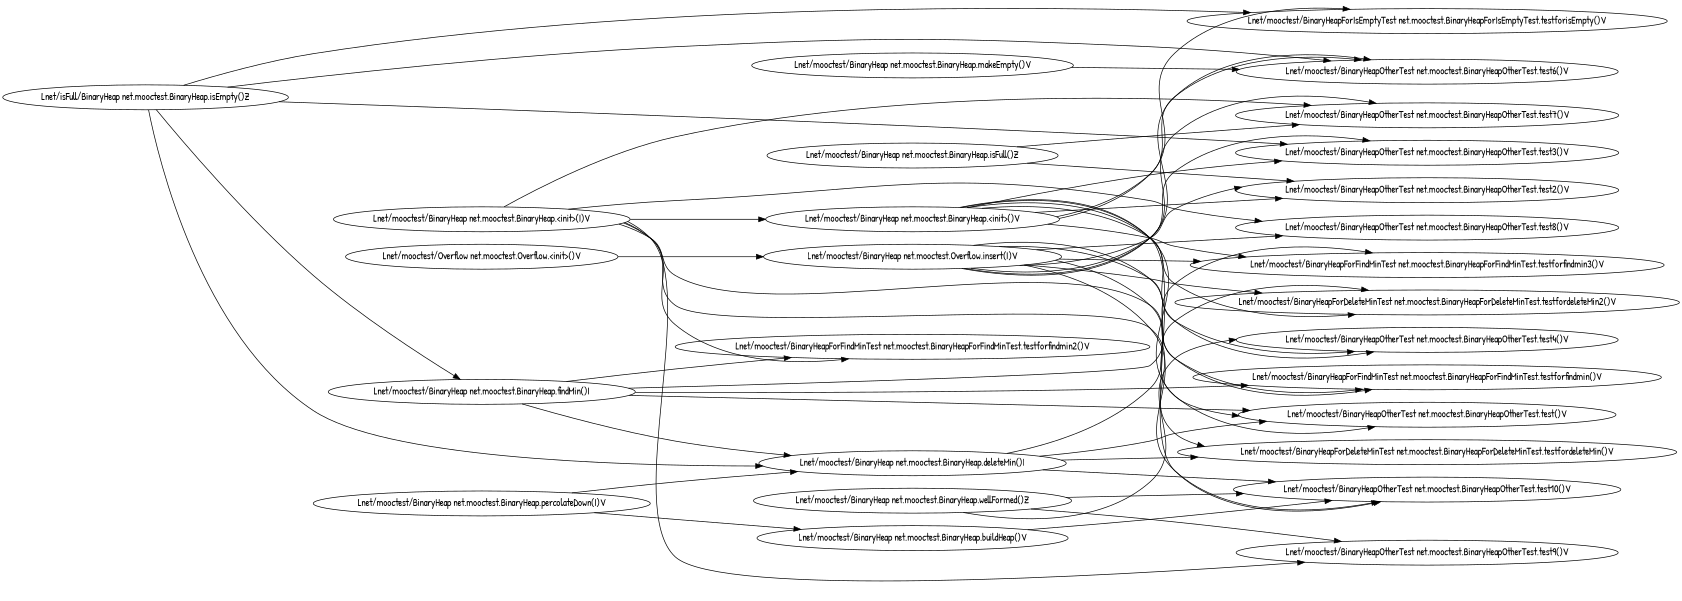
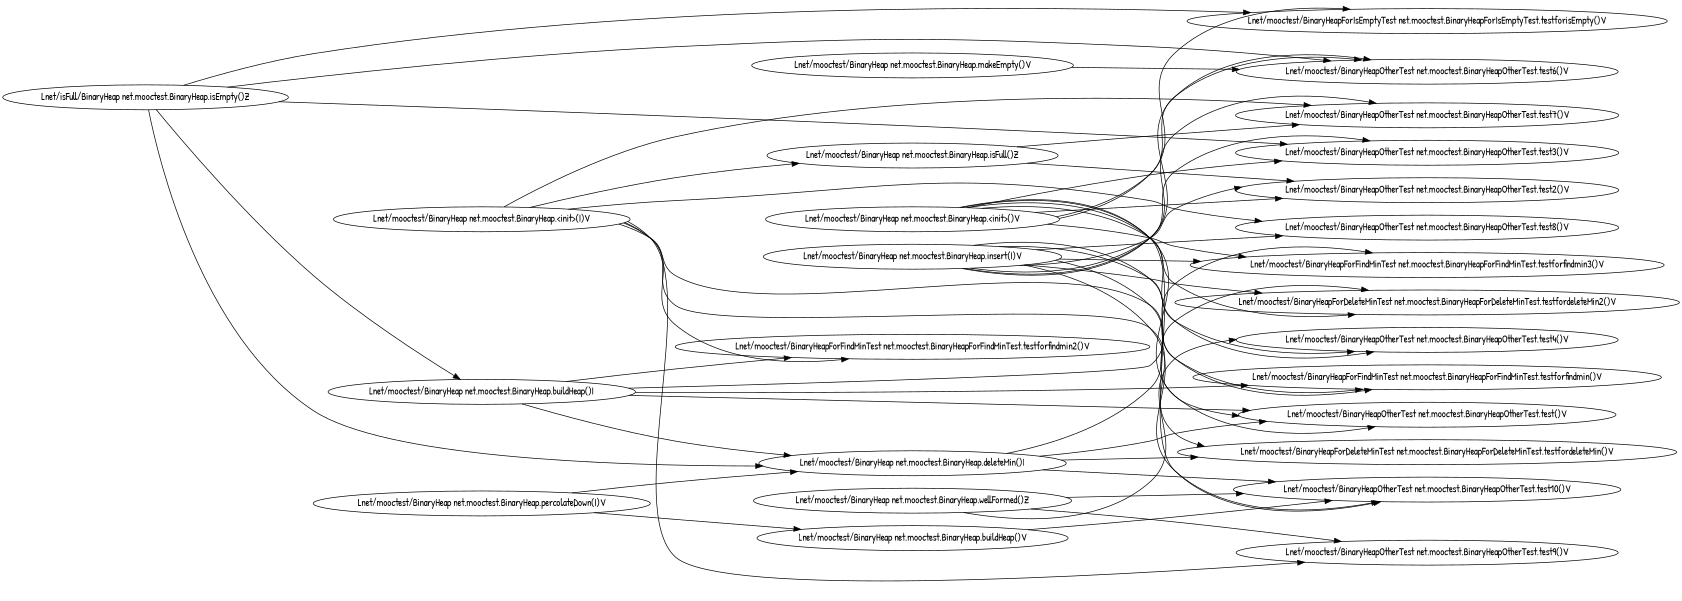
(694, 219) -> (660, 180)
(482, 257) -> none
(913, 257) -> (913, 257)
(482, 392) -> (482, 392)
